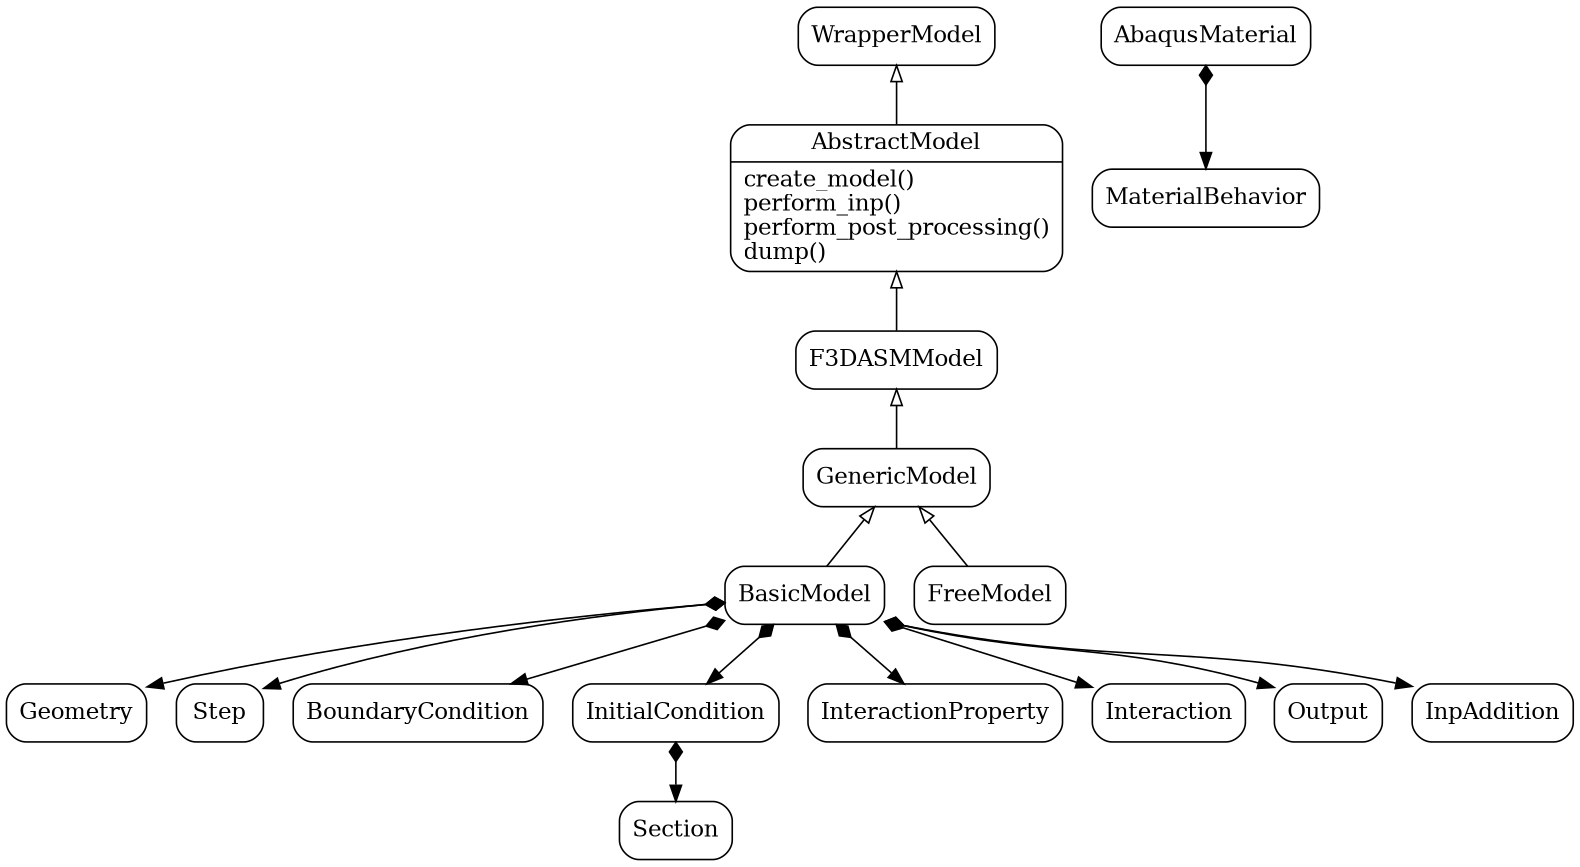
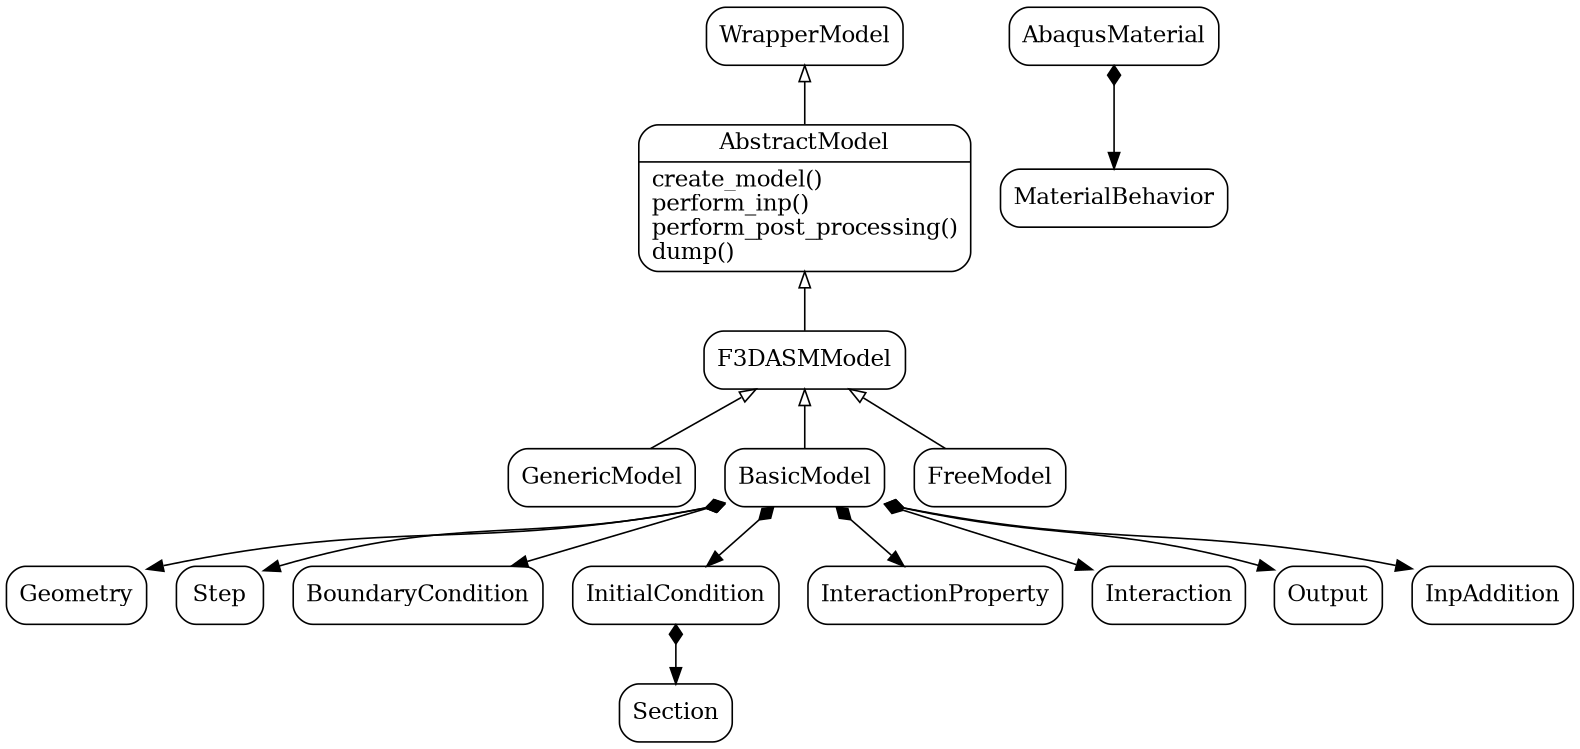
(845, 543) -> (805, 427)
(949, 543) -> (904, 423)
